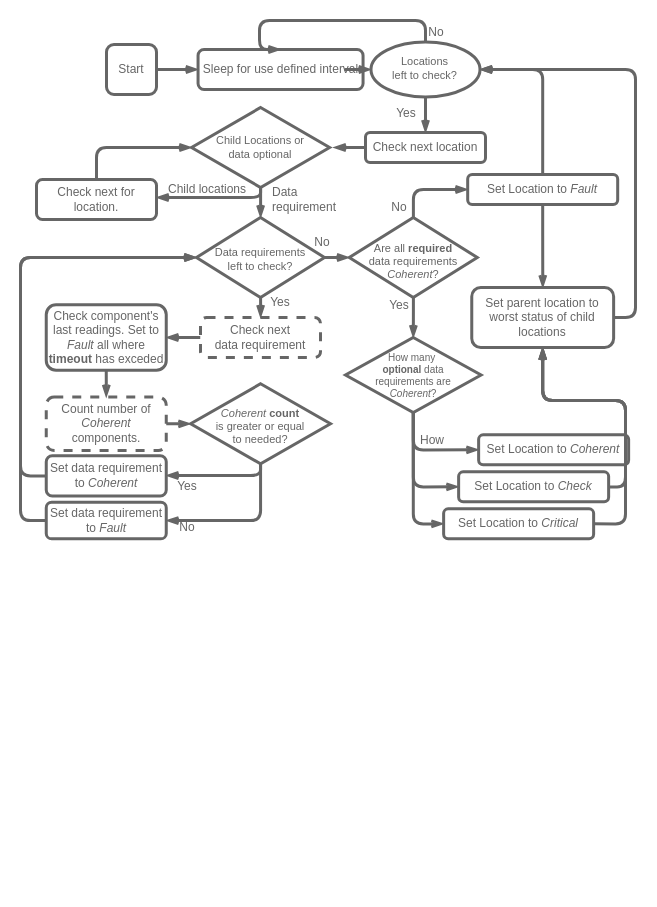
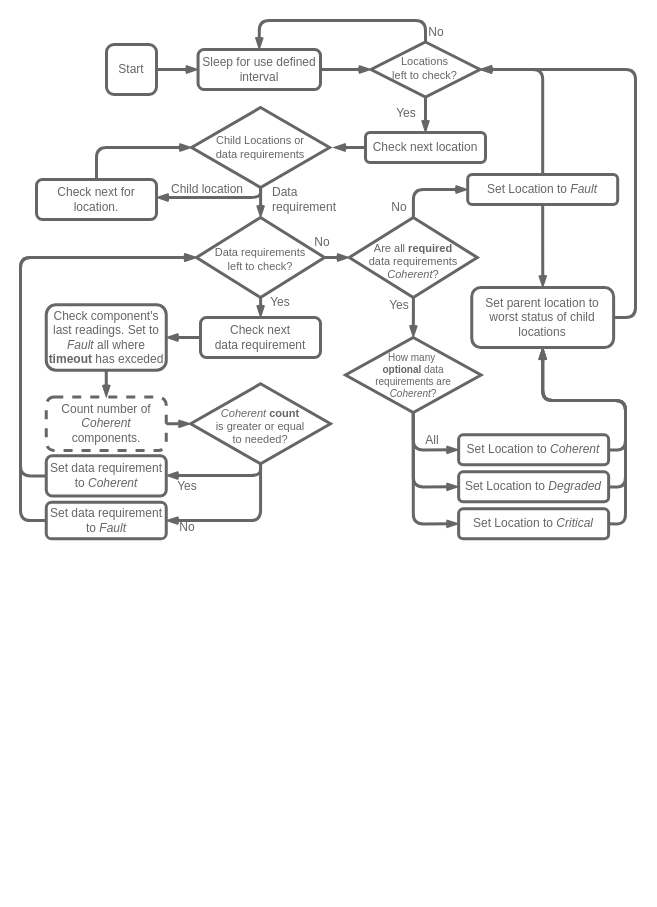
(281, 70) -> (259, 70)
(425, 70) -> (425, 70)
(261, 148) -> (261, 148)
(208, 190) -> (208, 190)
(261, 338) -> (261, 338)
(433, 441) -> (433, 441)
(554, 450) -> (534, 450)
(534, 487) -> (534, 487)
(519, 524) -> (534, 524)
